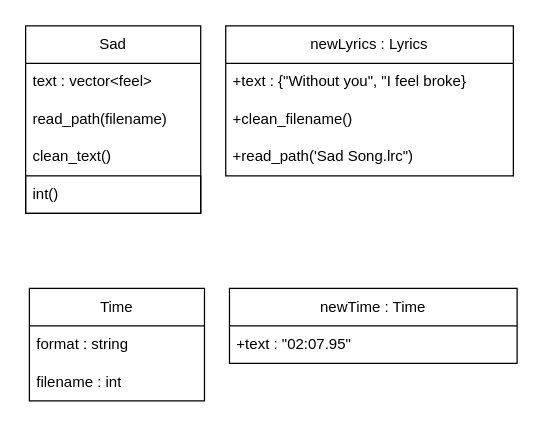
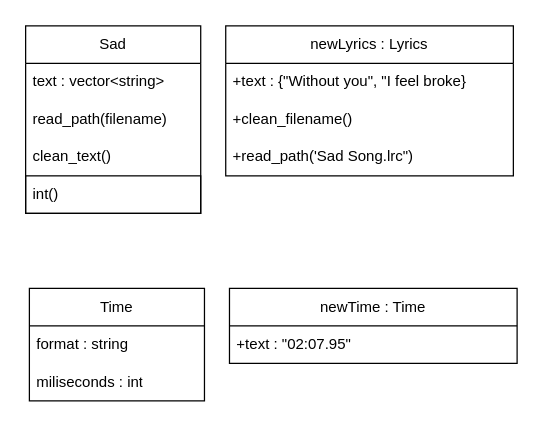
(105, 82) -> (114, 82)
(84, 382) -> (95, 382)
